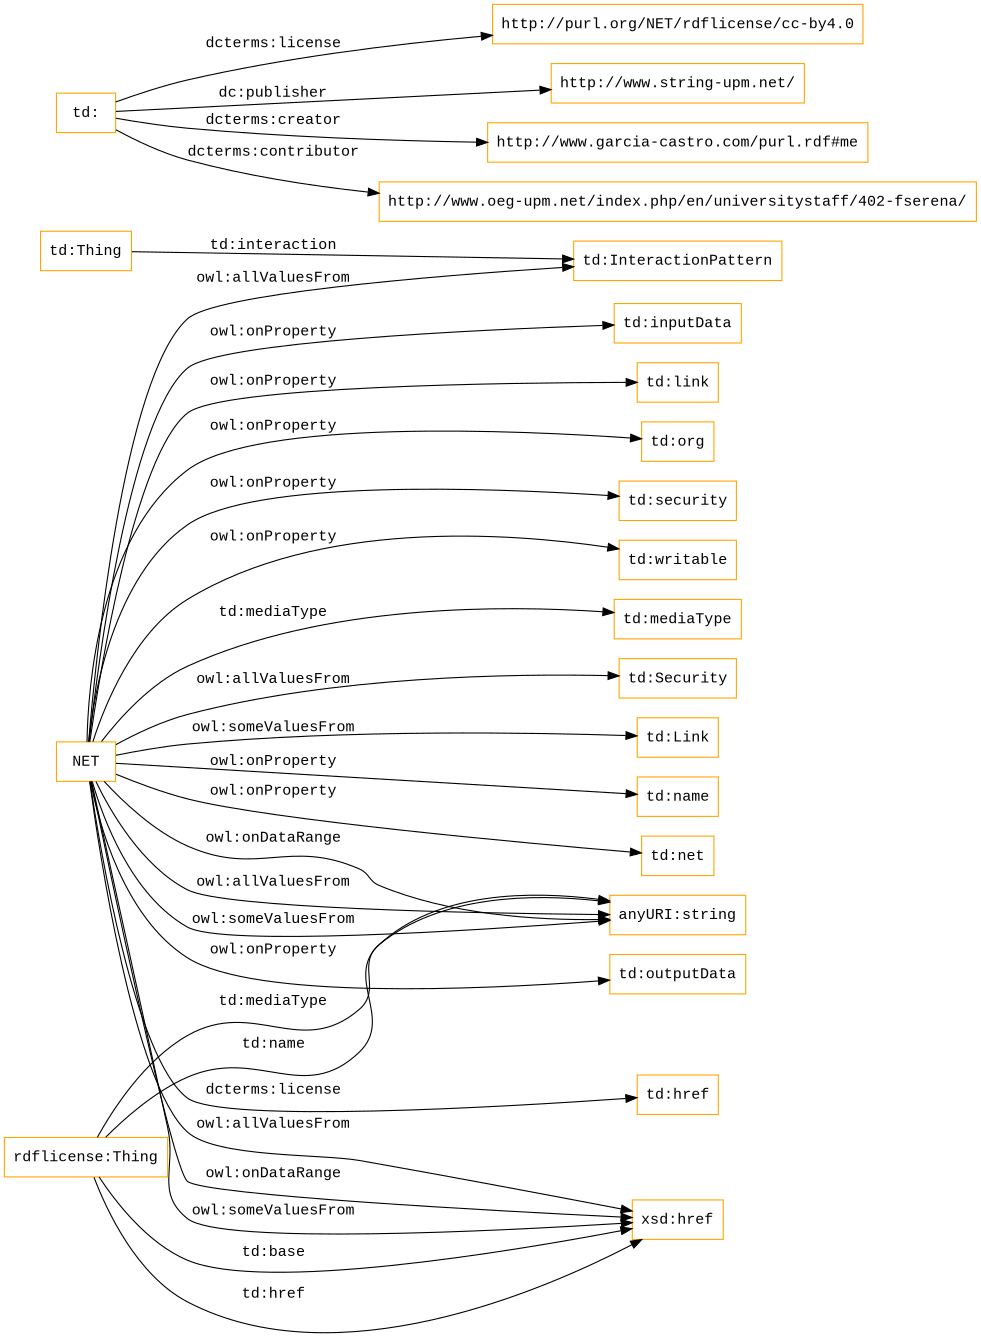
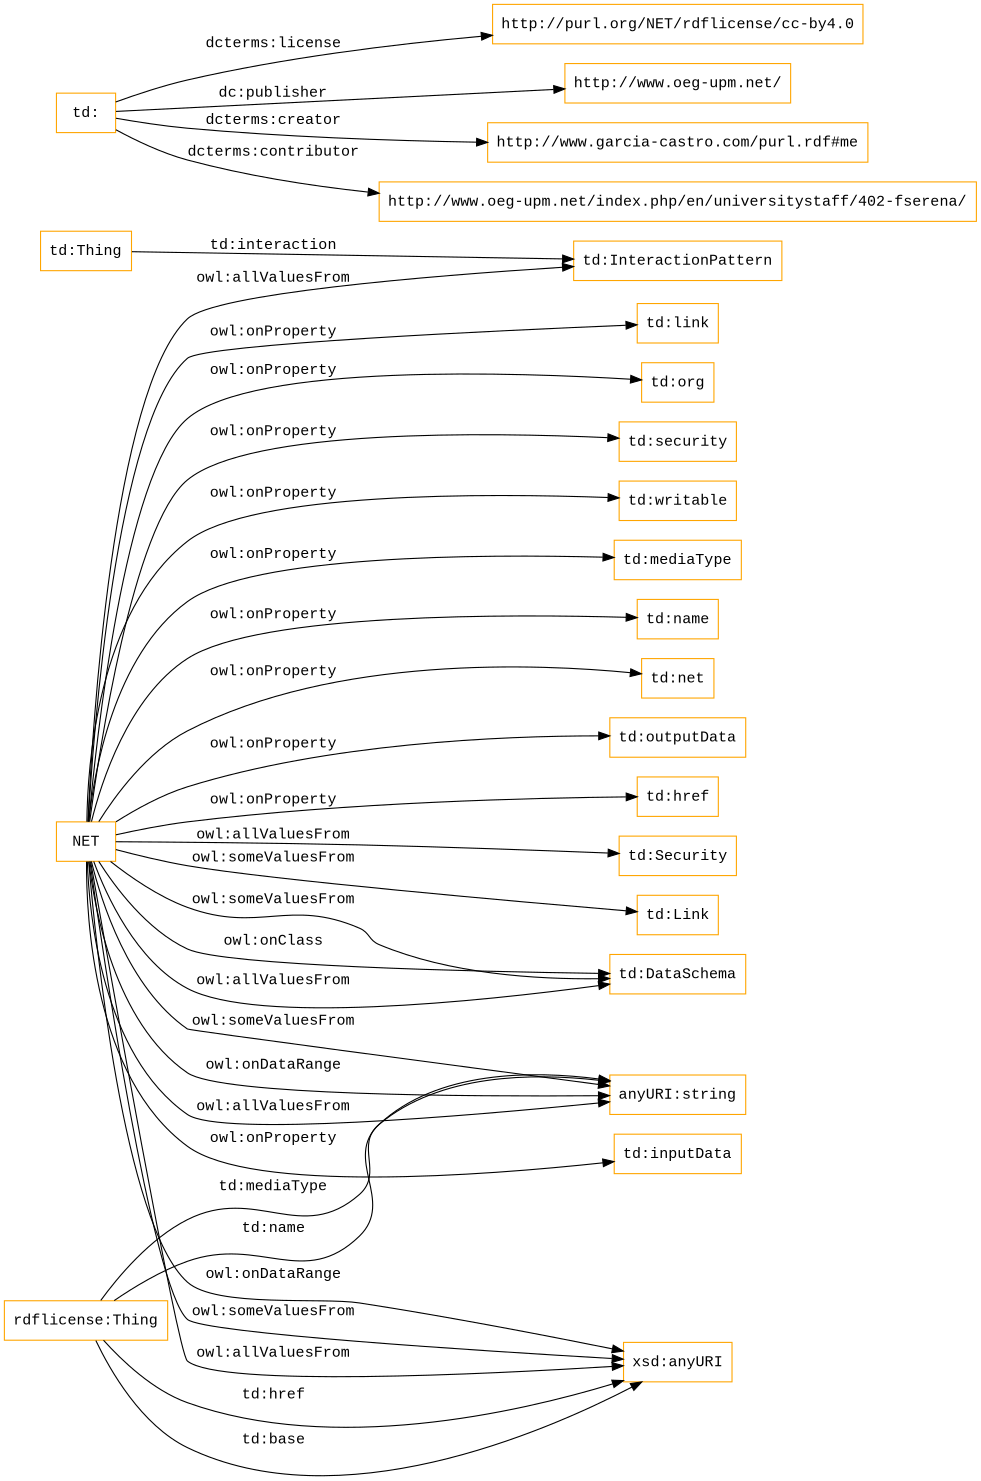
(678, 83) -> (678, 83)
(273, 612) -> (273, 554)
none -> (678, 974)
(273, 1090) -> (273, 799)
(678, 1220) -> (678, 1362)
